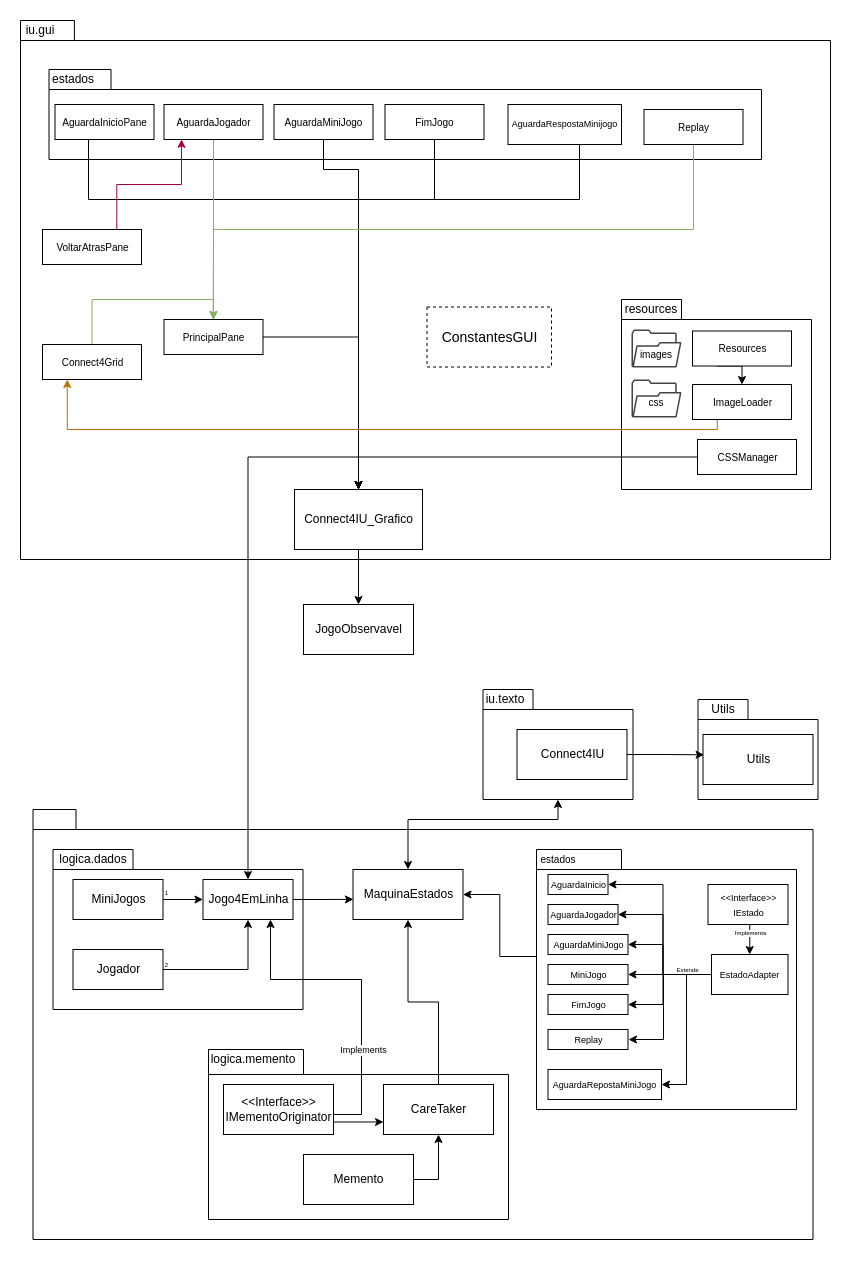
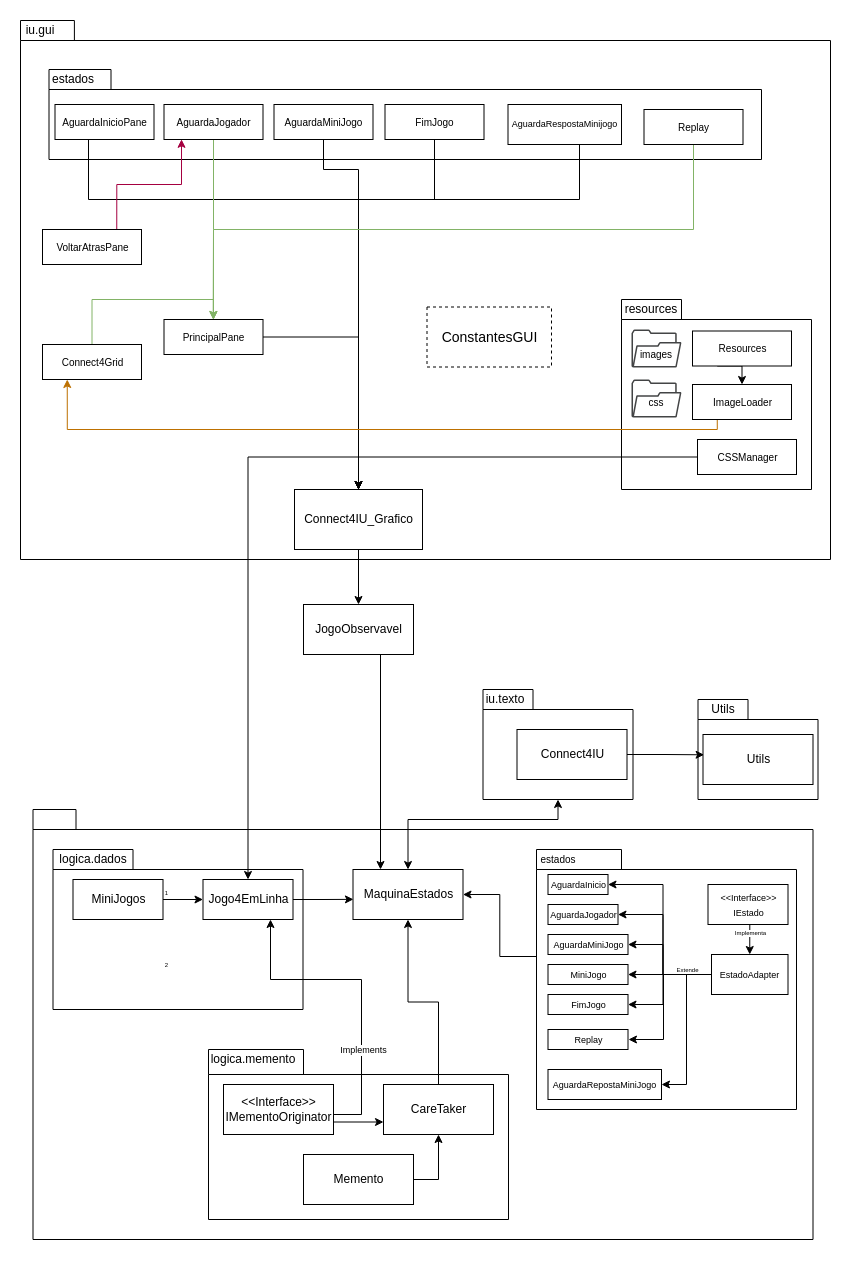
none -> (381, 757)
(118, 970) -> none
(227, 970) -> none
